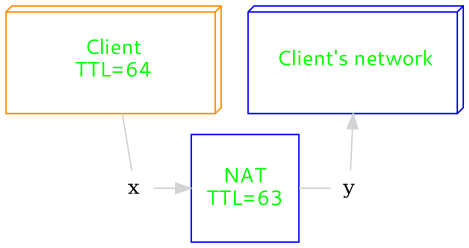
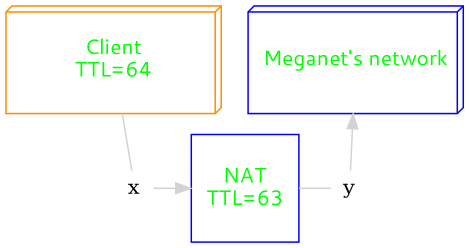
(356, 60) -> (356, 60)
